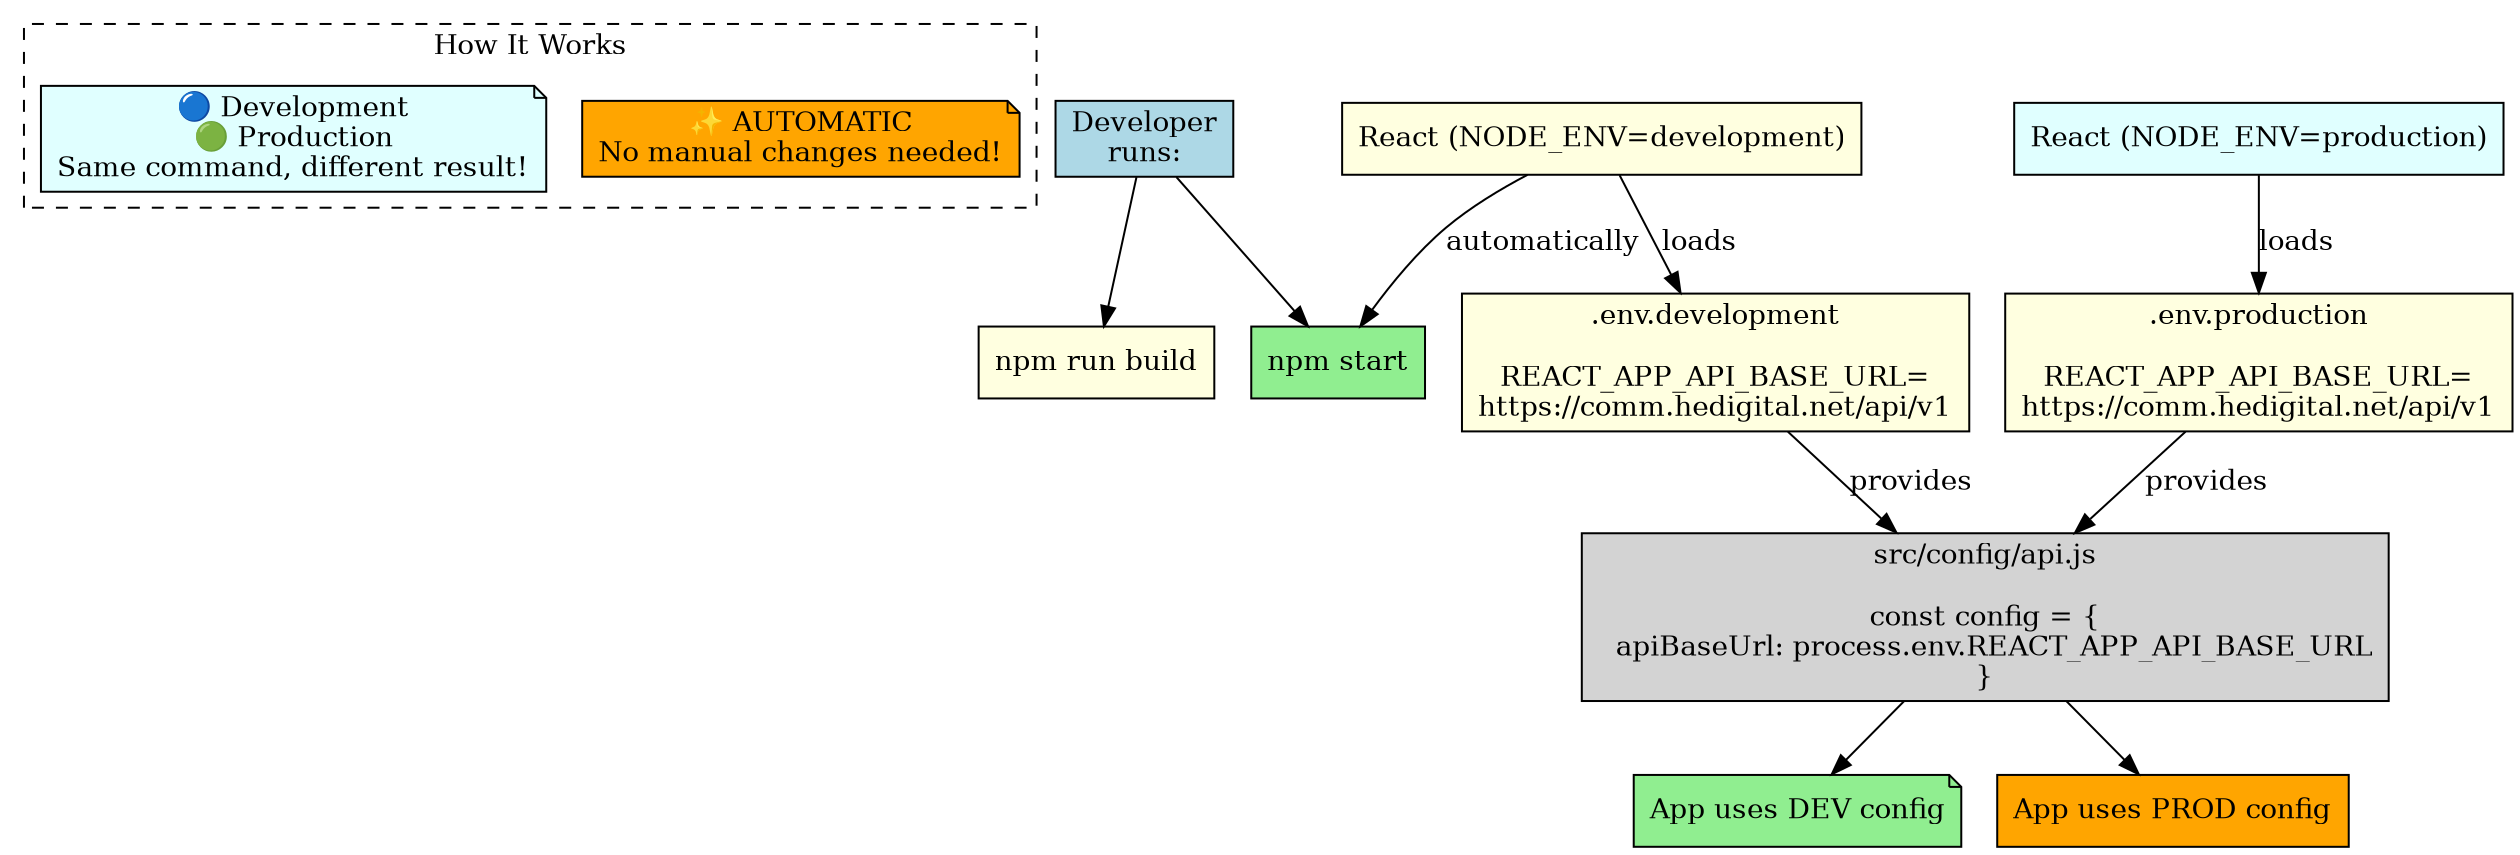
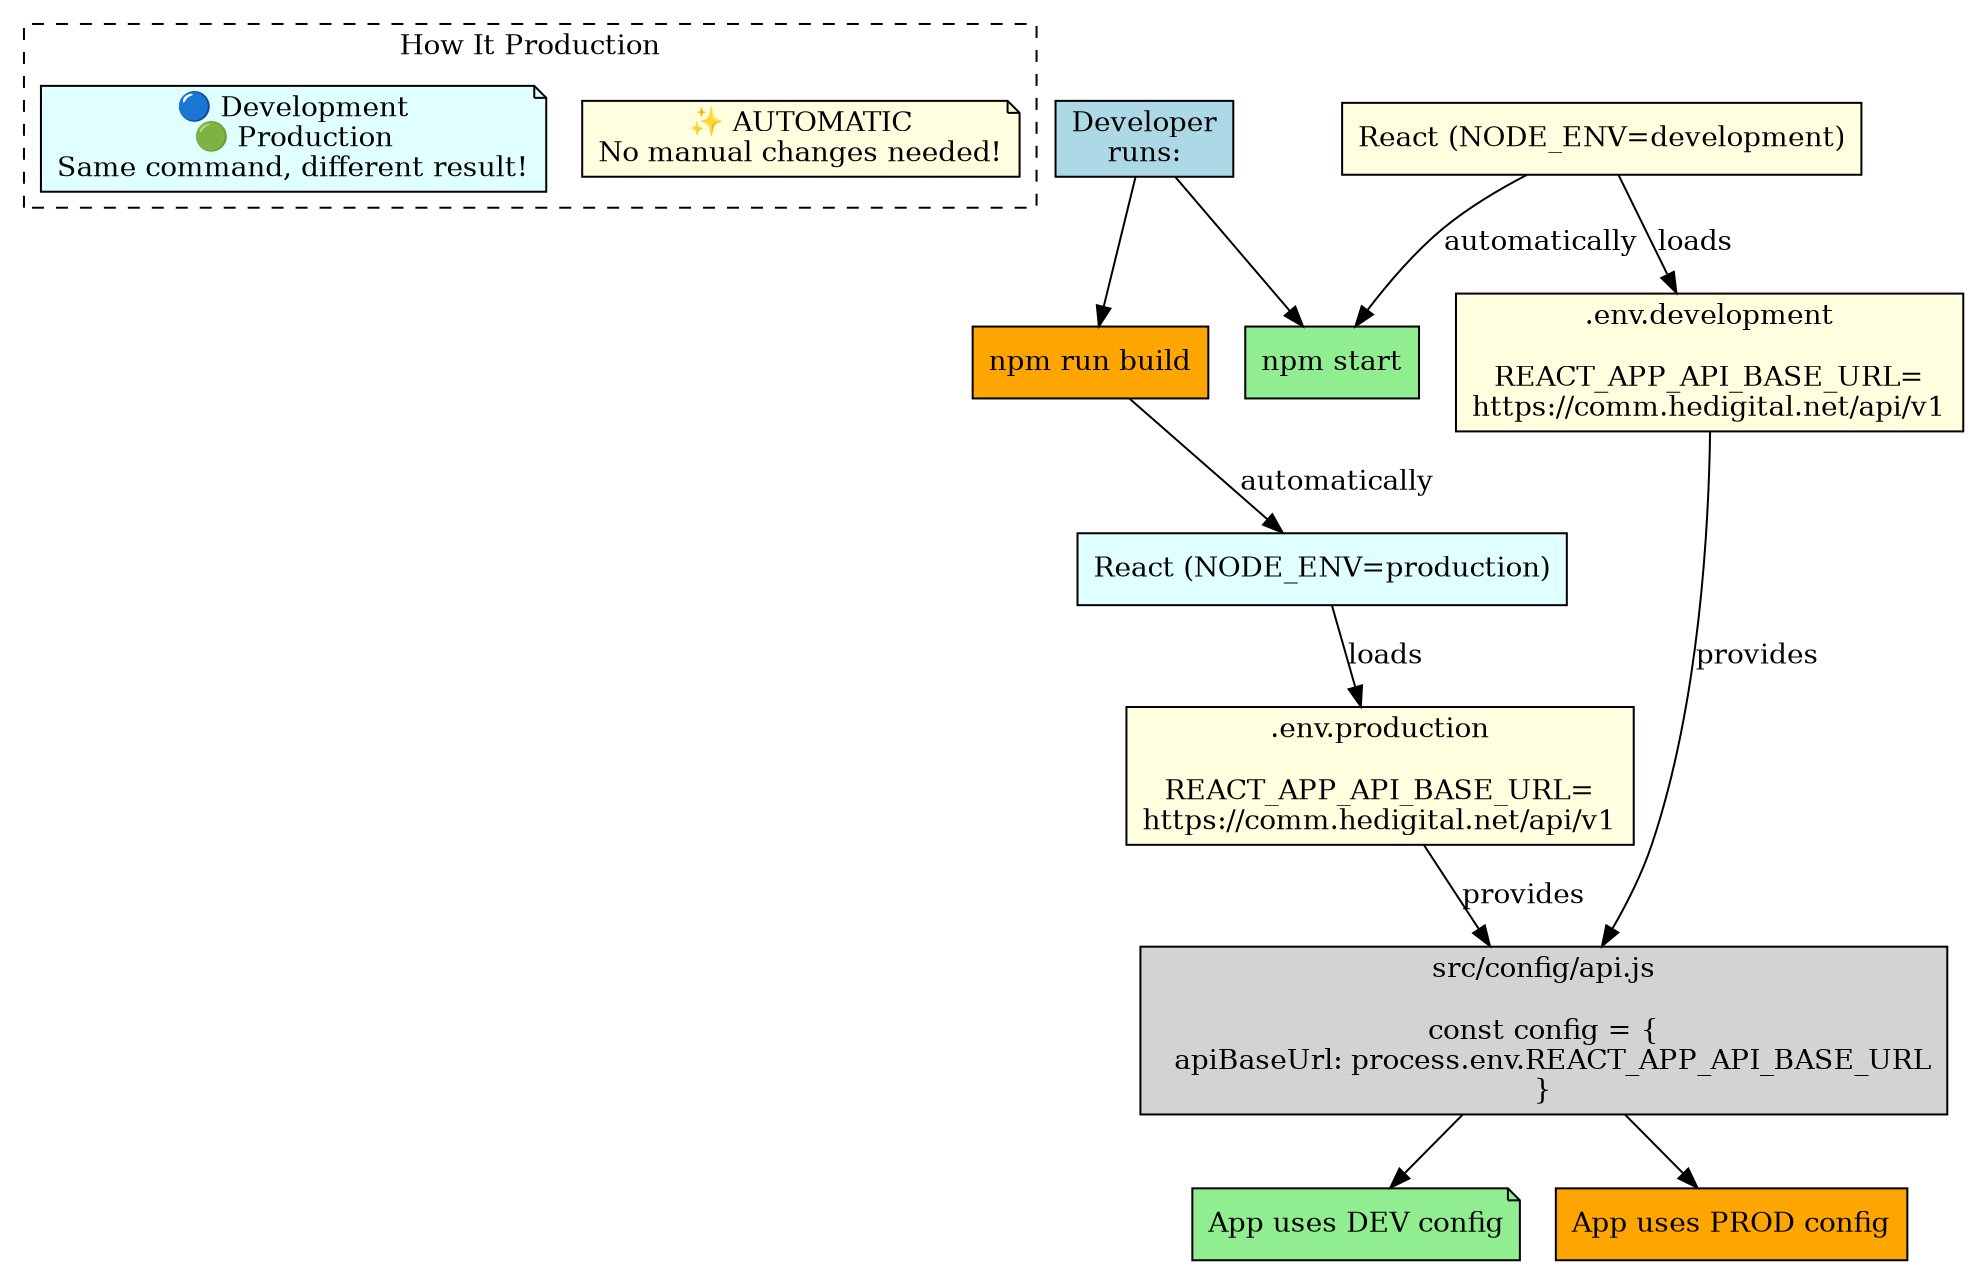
(530, 47) -> (530, 47)
(801, 139) -> (801, 139)
(1096, 362) -> (1090, 362)
none -> (1199, 459)
